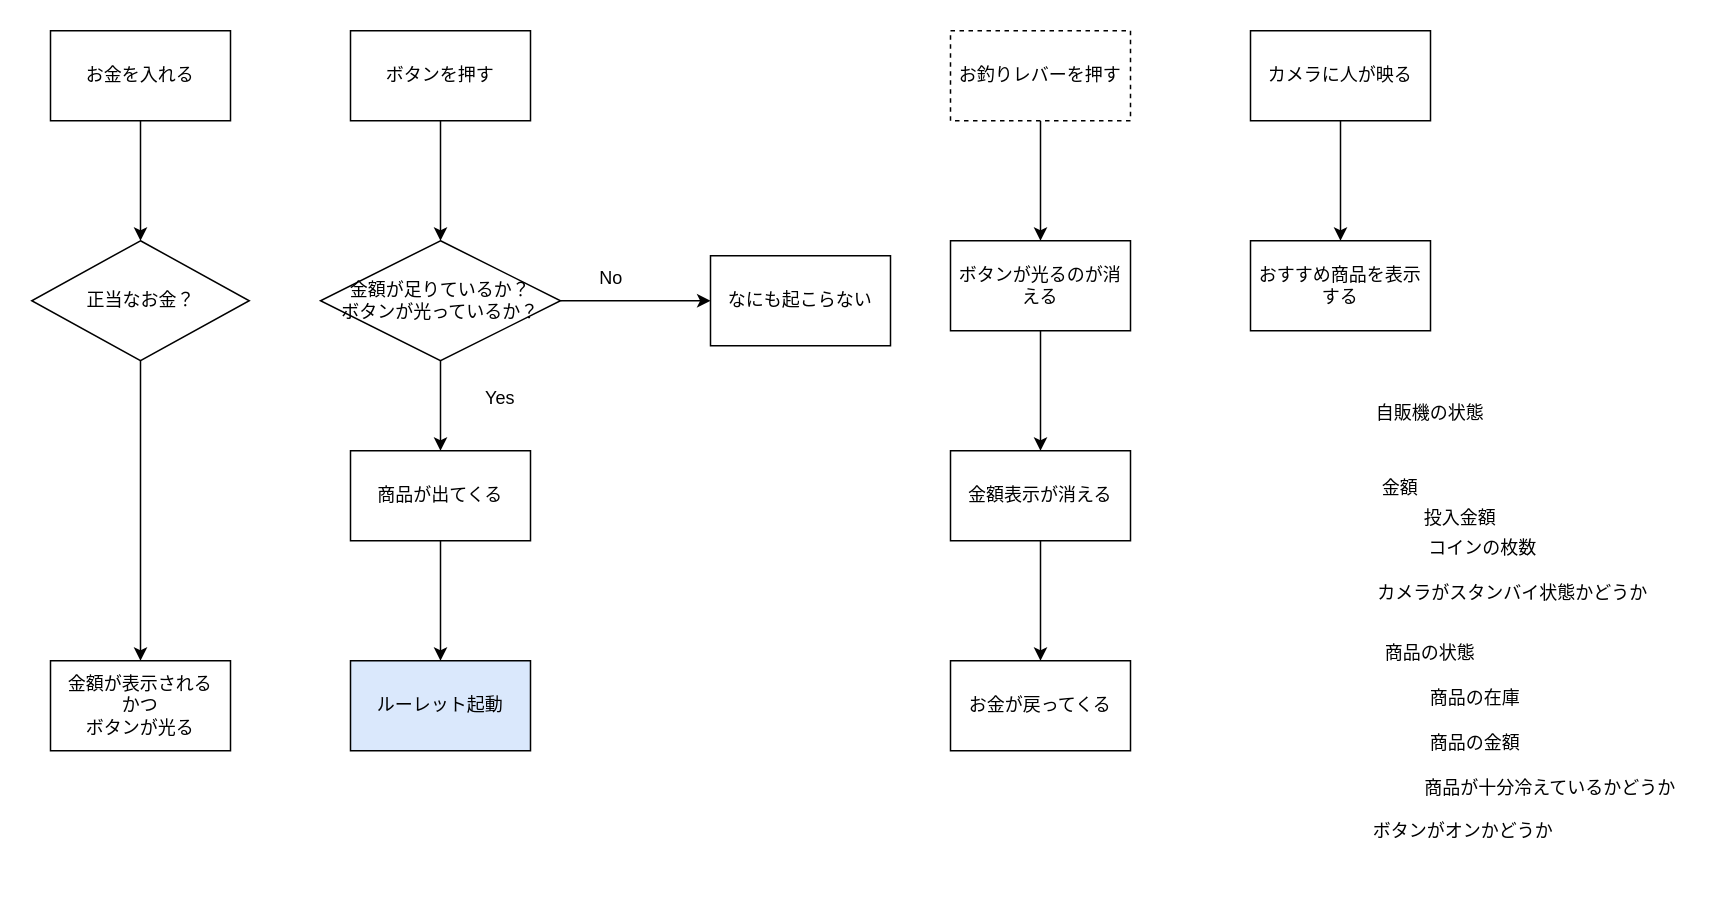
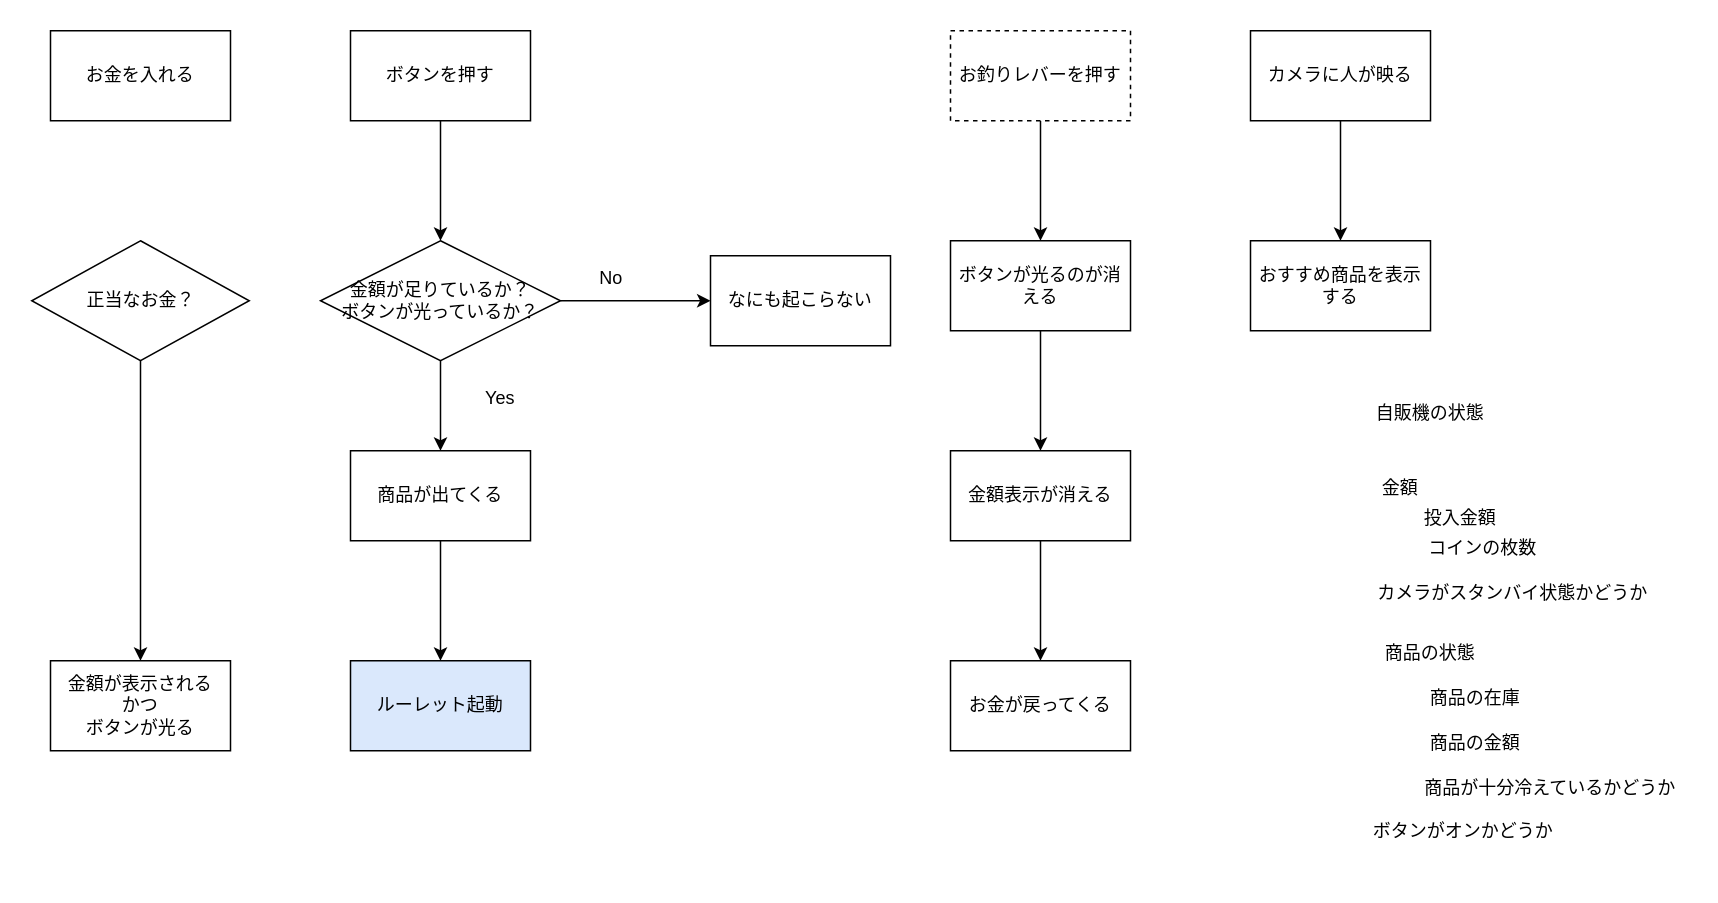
(140, 176) -> none
